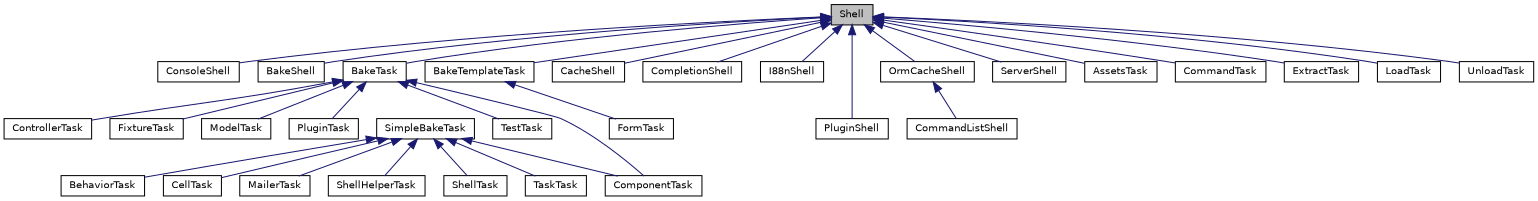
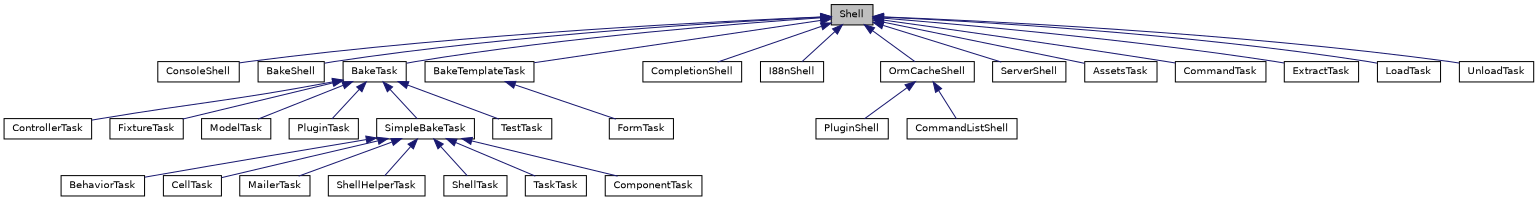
(588, 72) -> none
(852, 77) -> (886, 103)
(538, 112) -> (404, 104)
